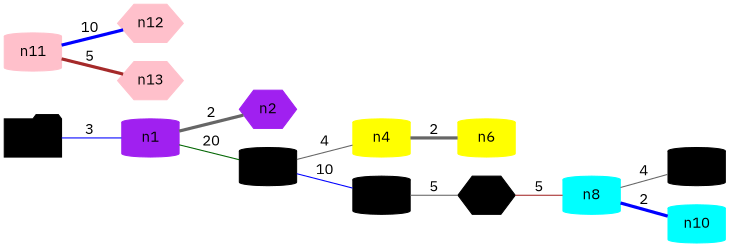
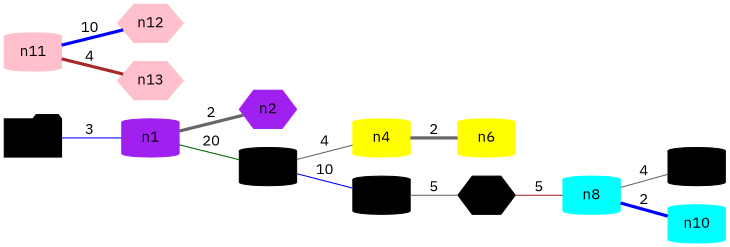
(90, 57) -> (90, 57)
